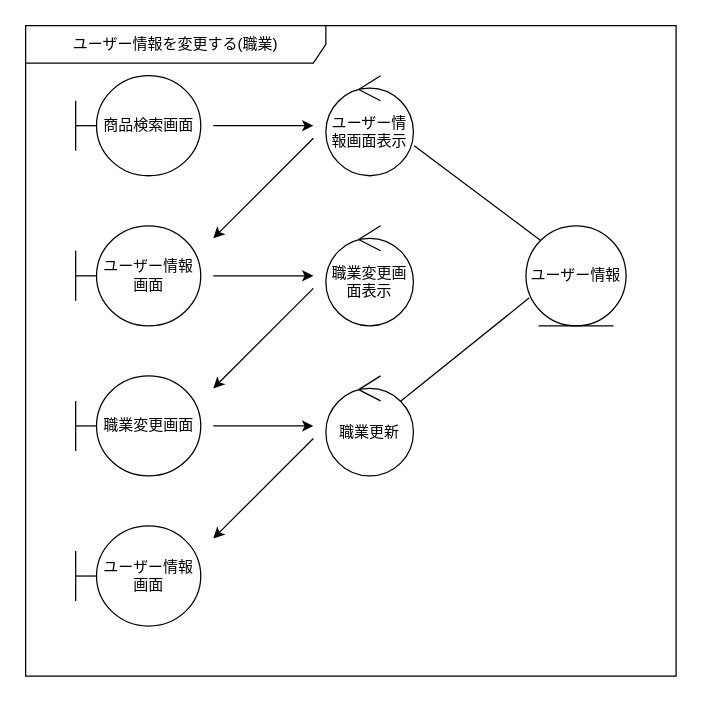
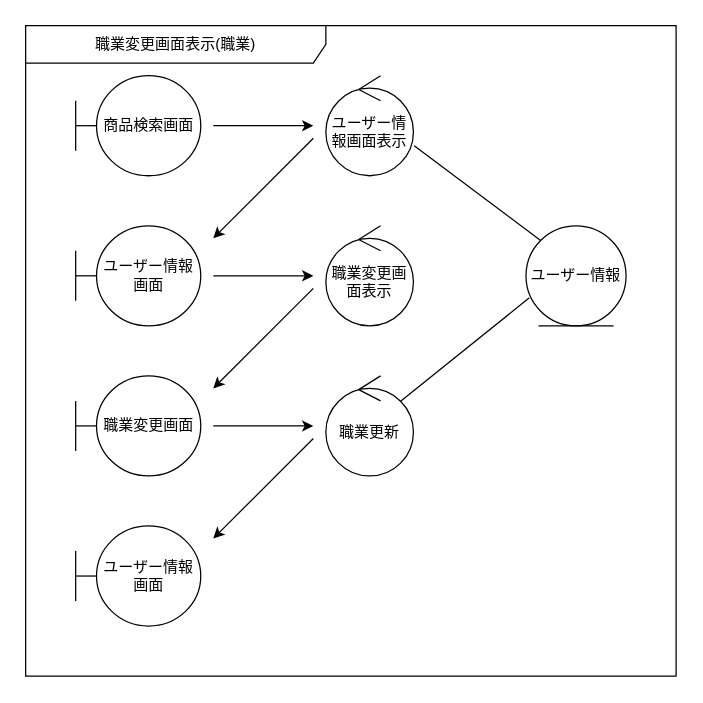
(176, 44) -> (176, 44)
